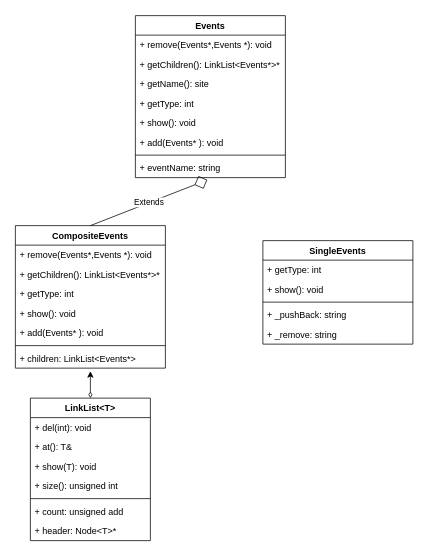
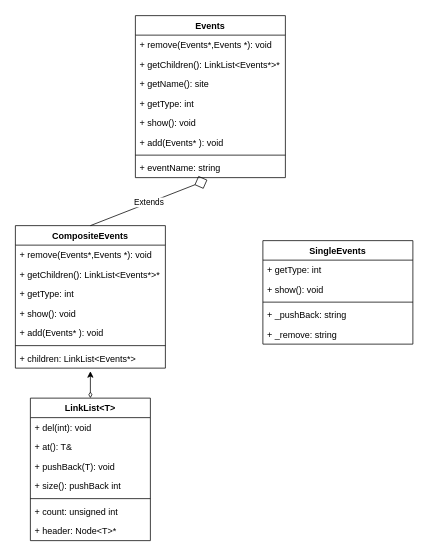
(68, 467) -> (78, 467)
(82, 486) -> (83, 486)
(82, 512) -> (80, 512)
